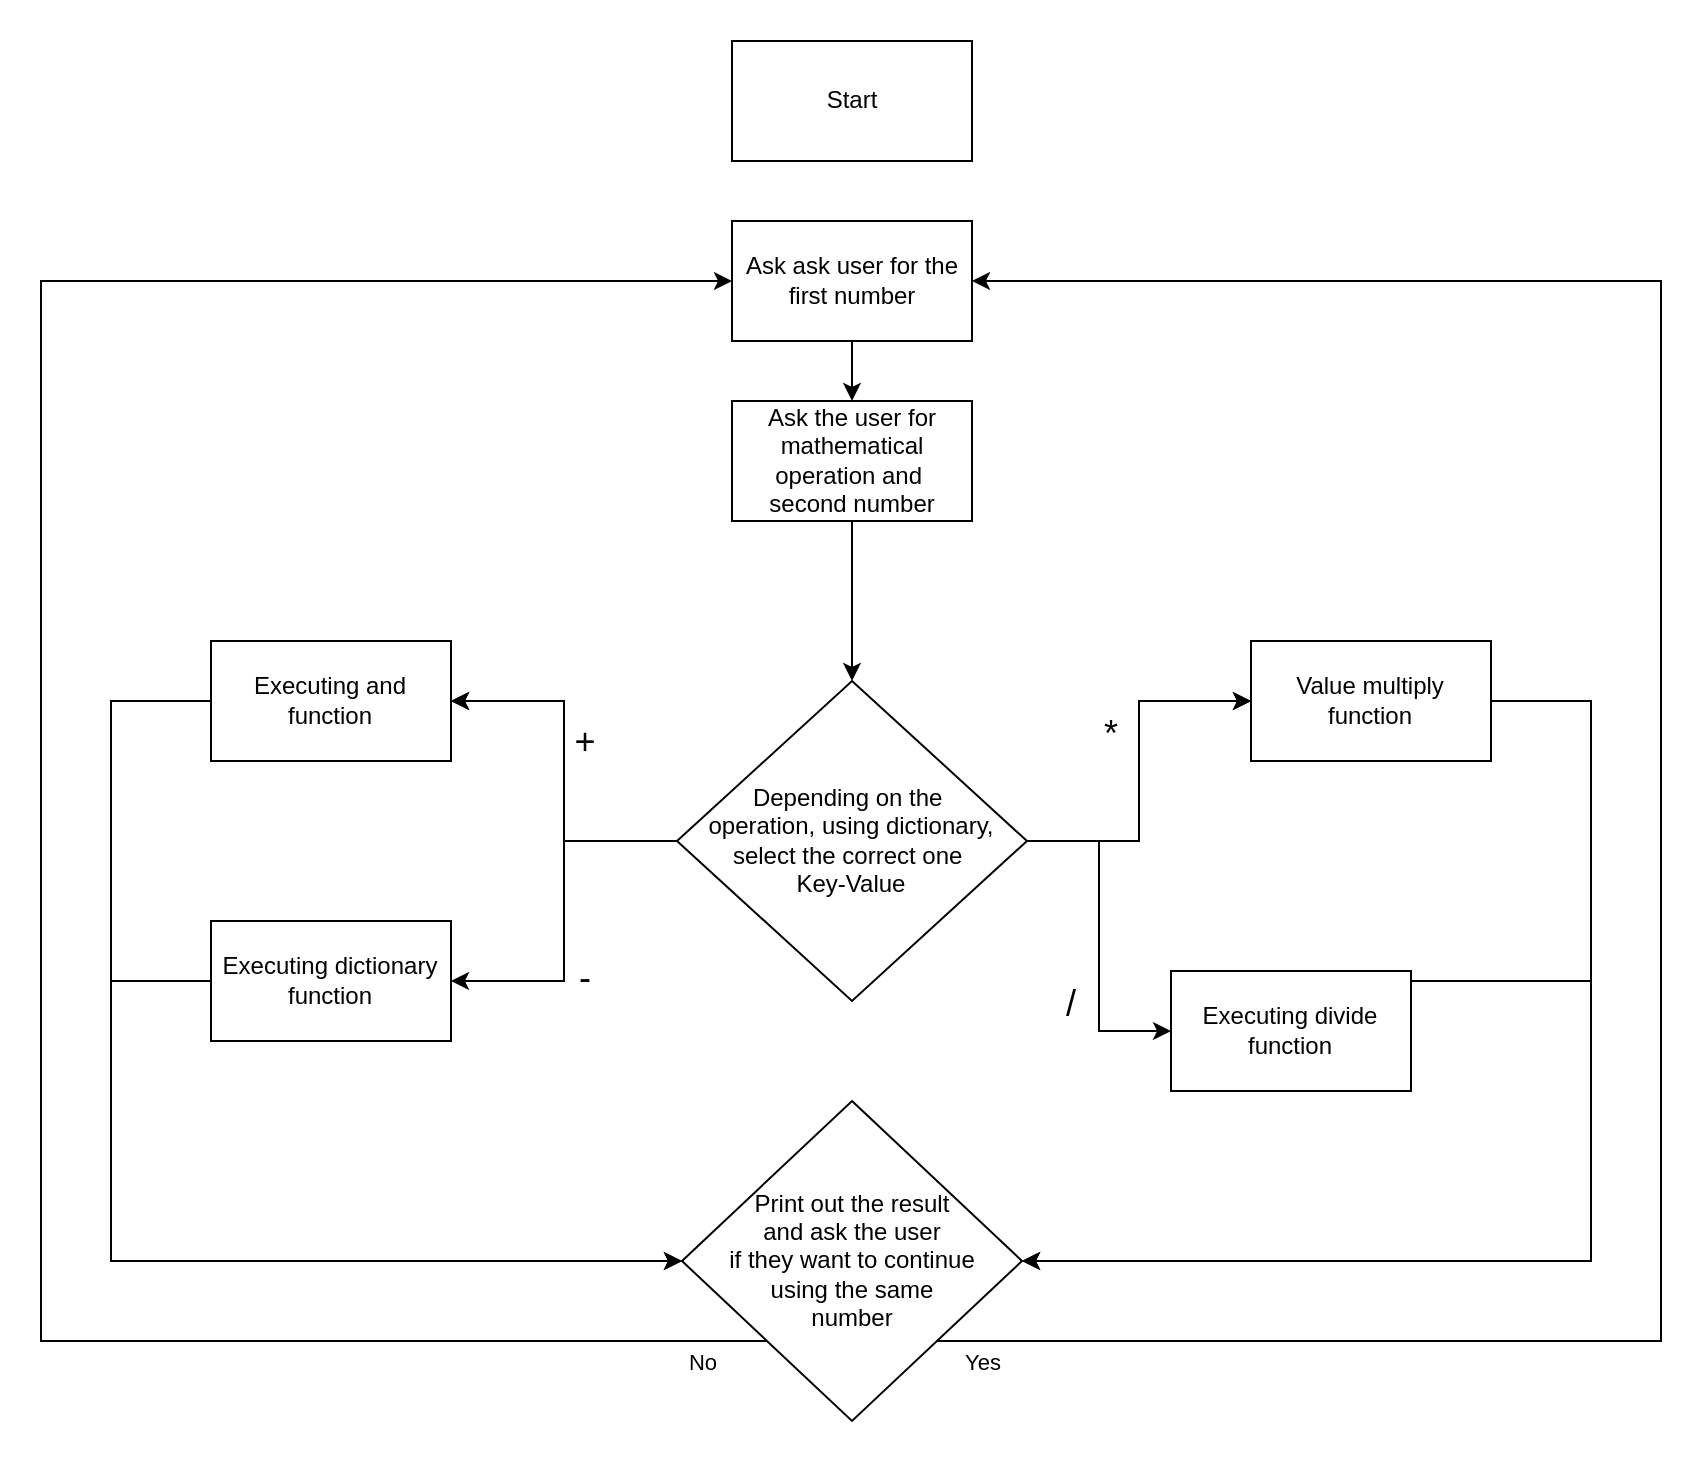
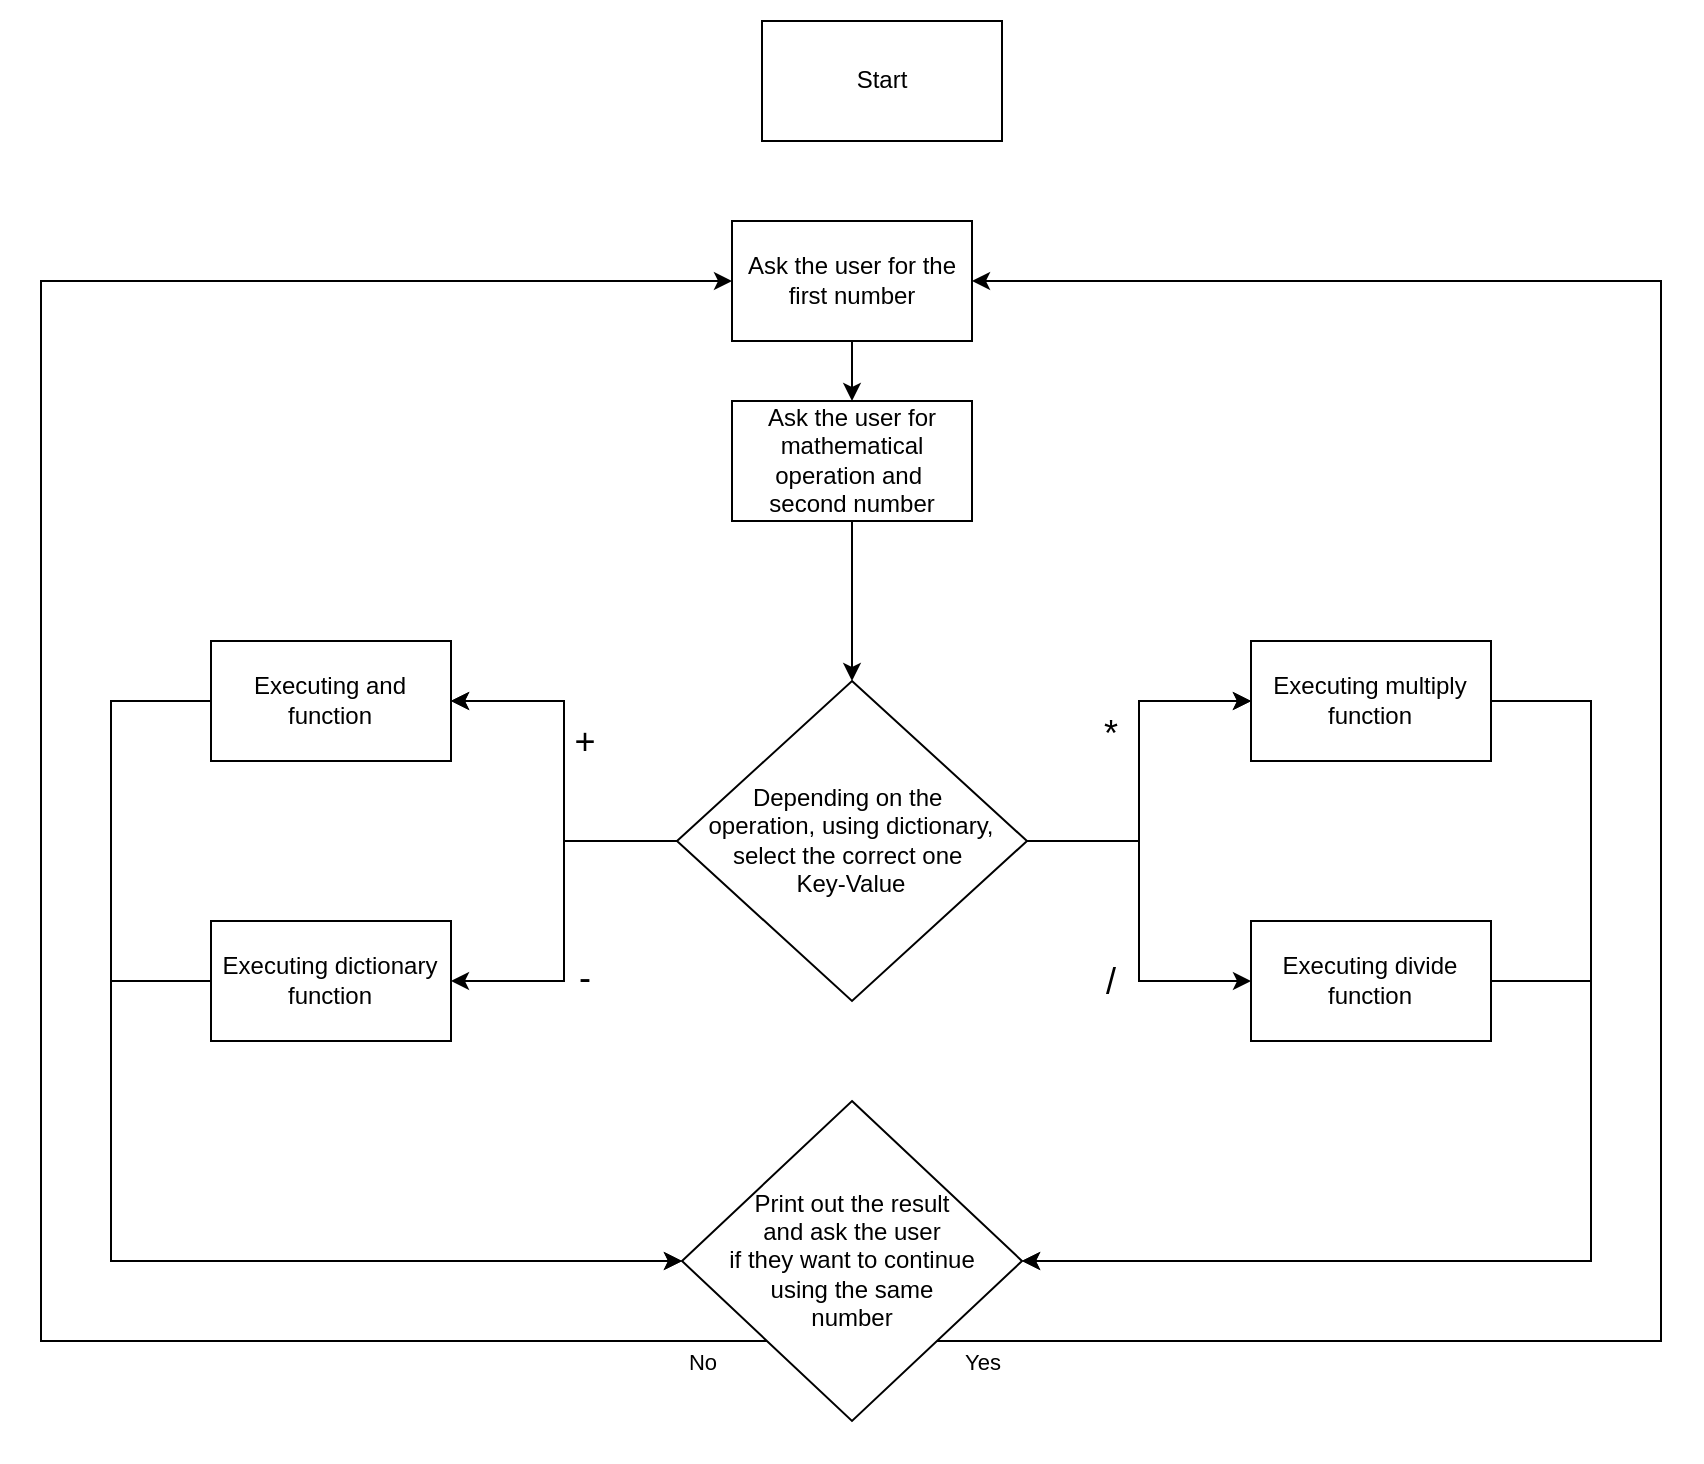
(852, 101) -> (882, 81)
(853, 281) -> (853, 281)
(1371, 701) -> (1371, 701)
(1291, 1031) -> (1371, 981)
